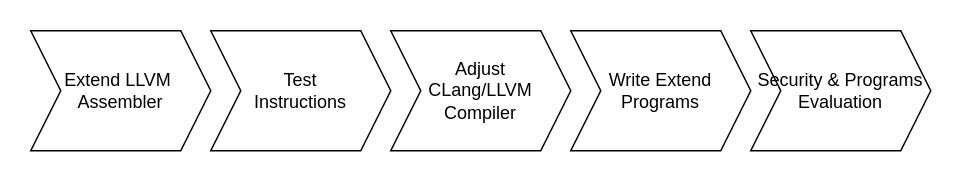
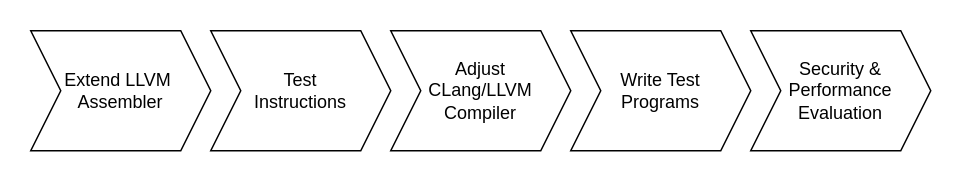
(661, 91) -> (661, 91)
(841, 91) -> (841, 91)
